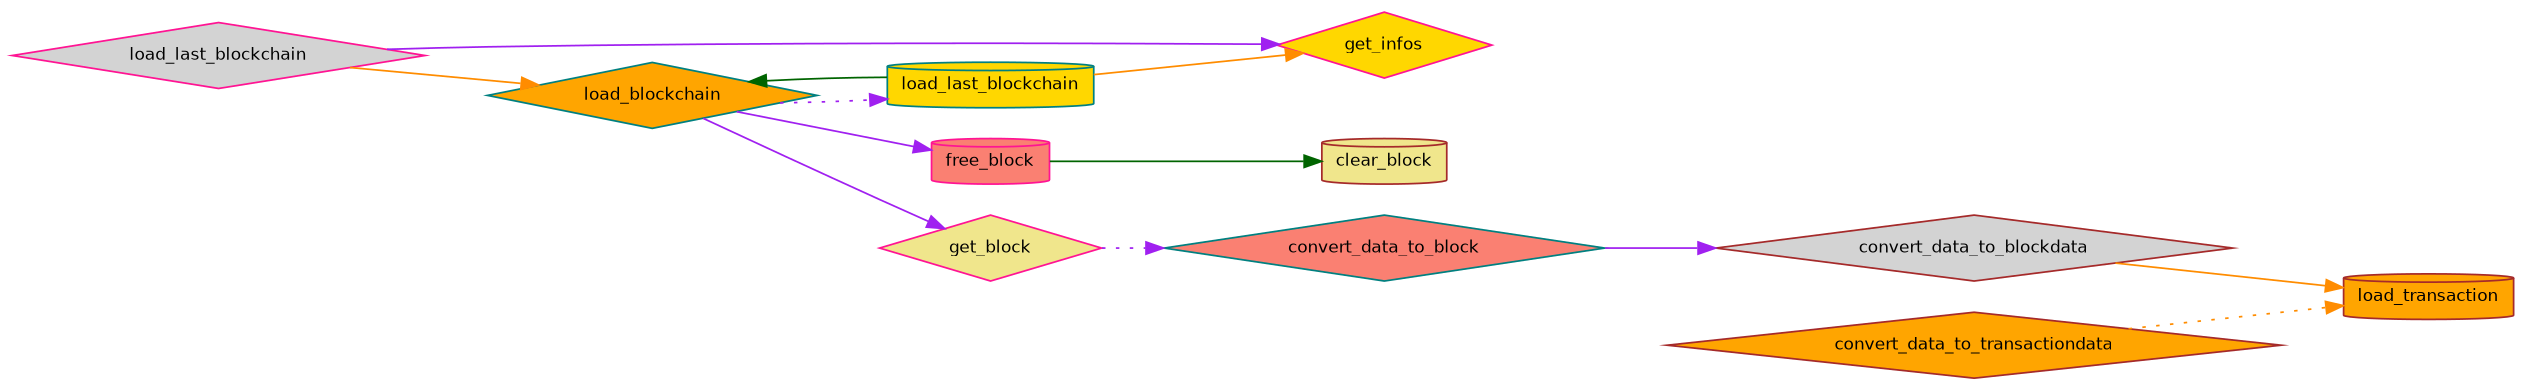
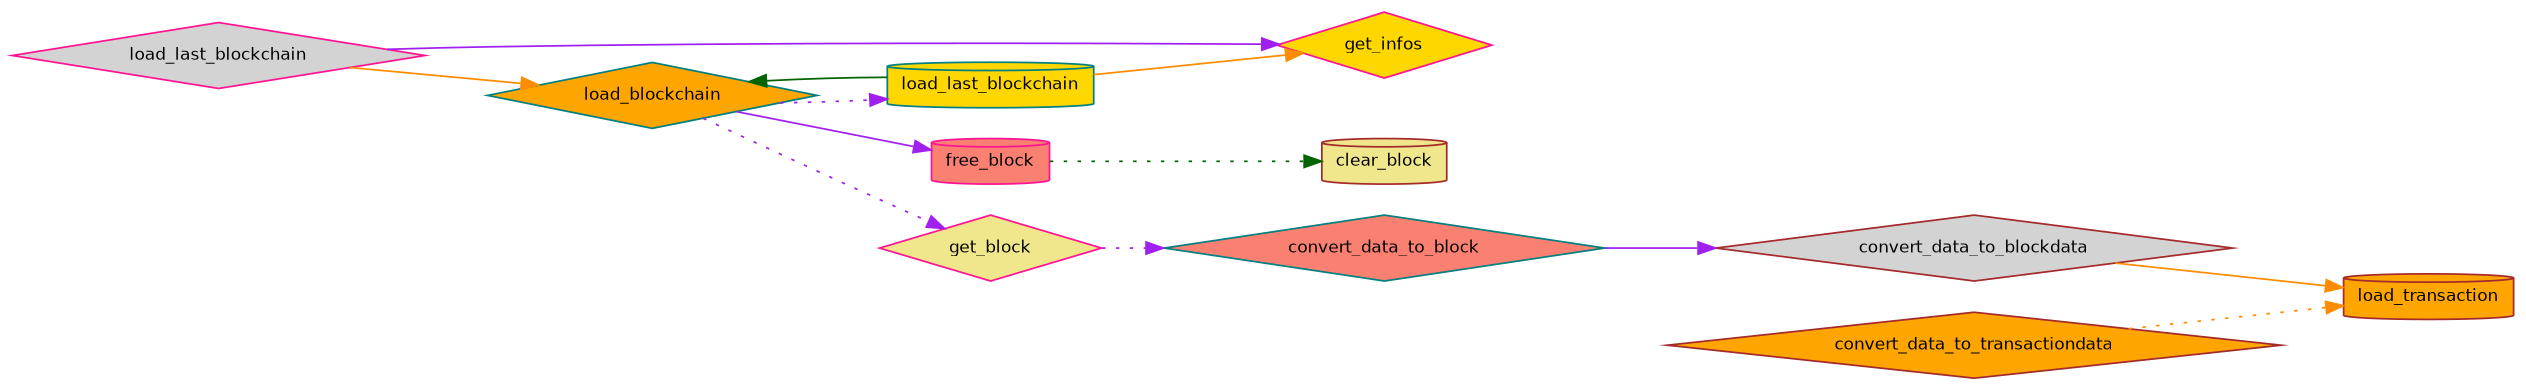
(1177, 161) -> (1177, 161)
(816, 170) -> (816, 170)
